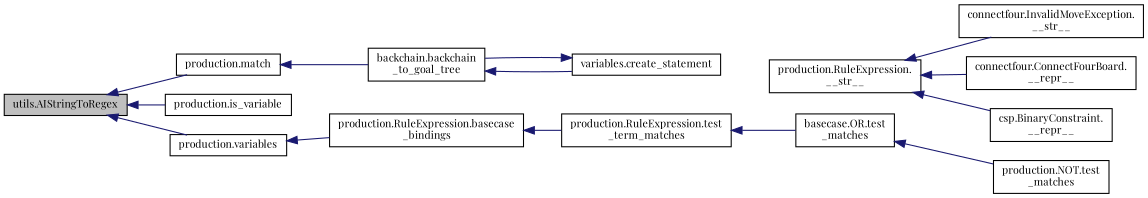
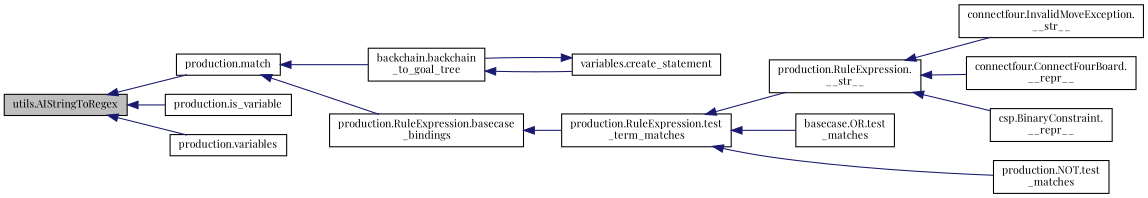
none -> (751, 102)
(313, 139) -> (325, 96)
(949, 154) -> (858, 167)
